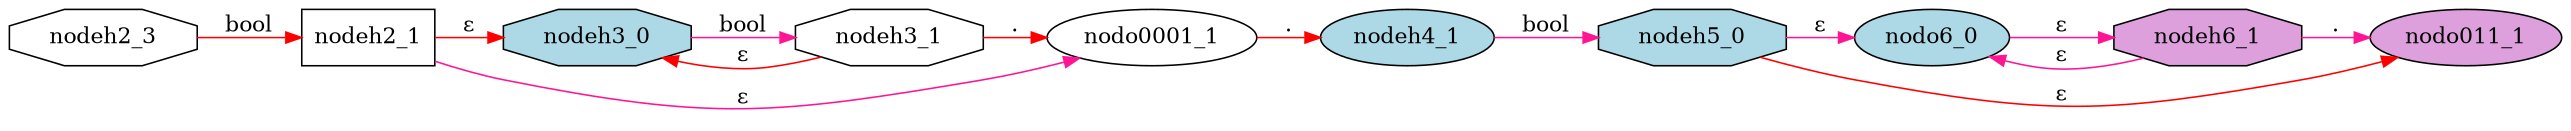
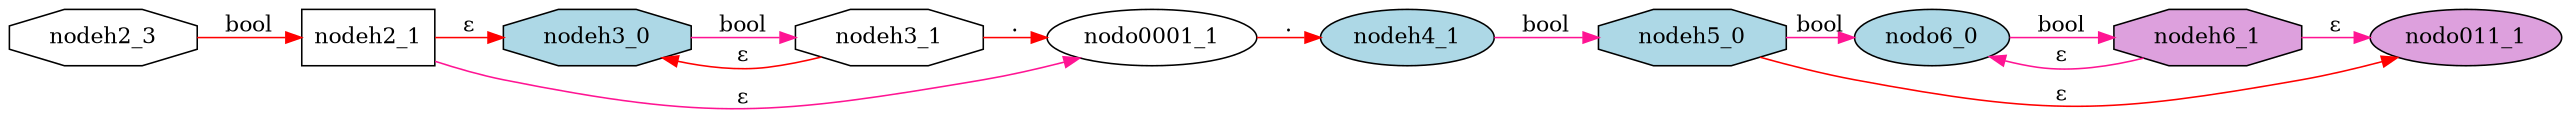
(1820, 26) -> (1820, 26)
(2062, 26) -> (2062, 26)
(2336, 26) -> (2336, 26)
